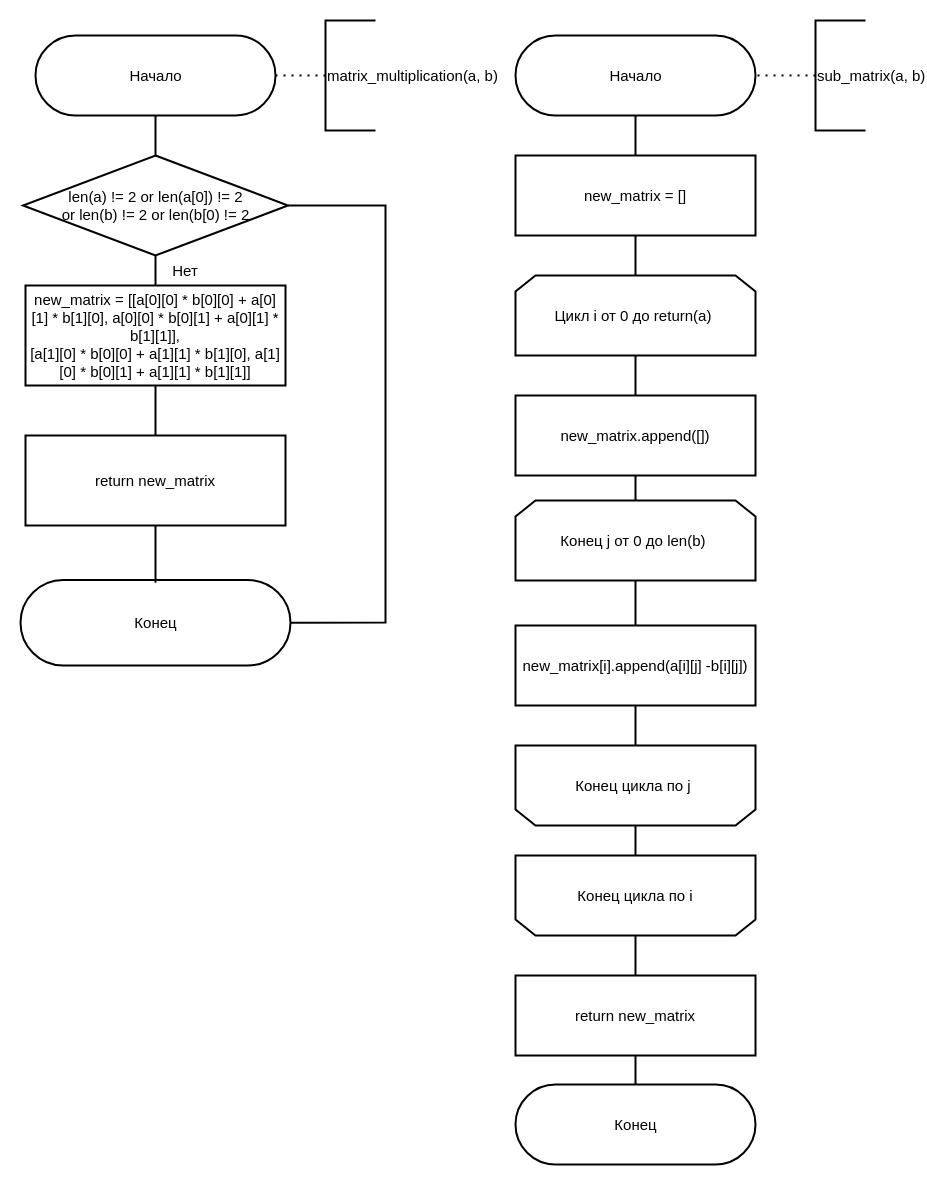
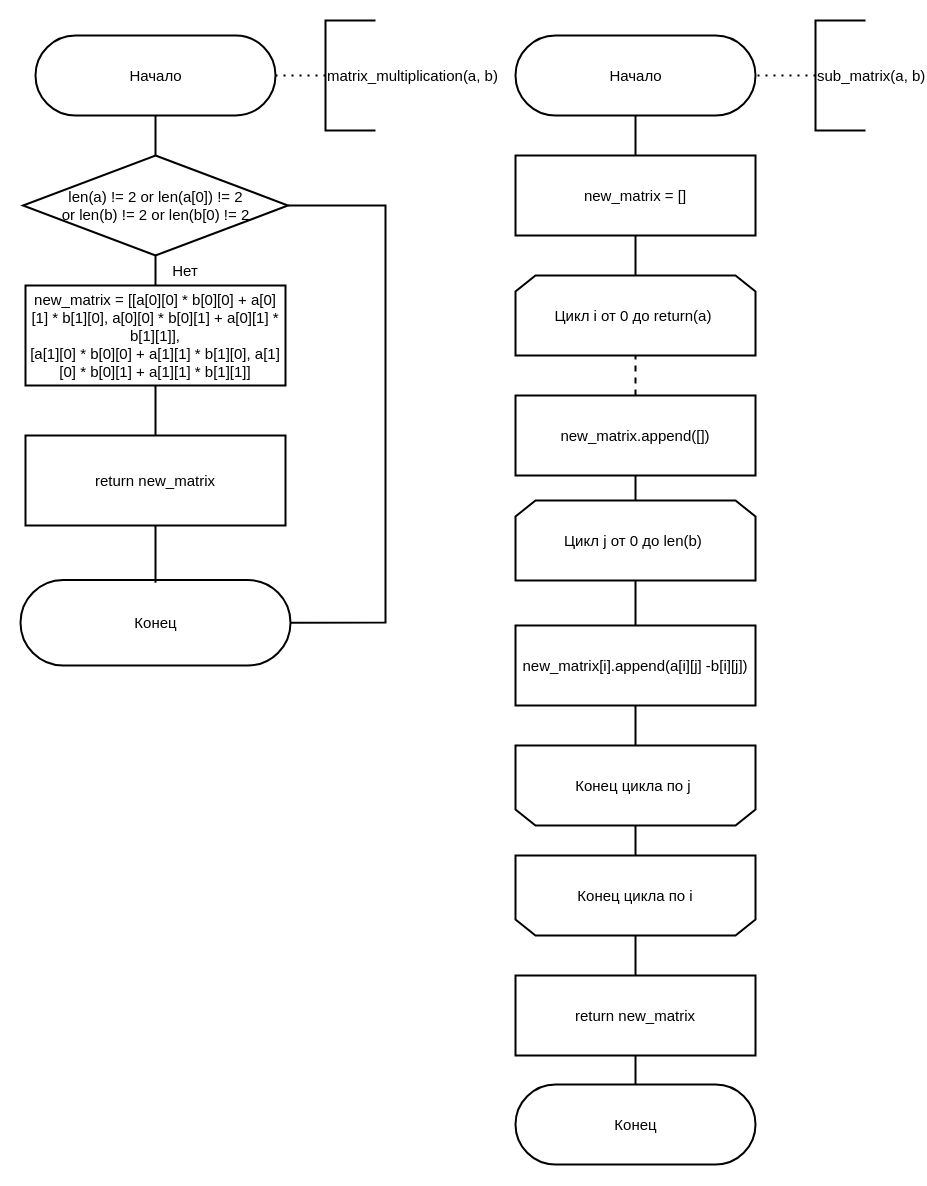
(636, 375) -> (636, 375)
(636, 541) -> (636, 541)
